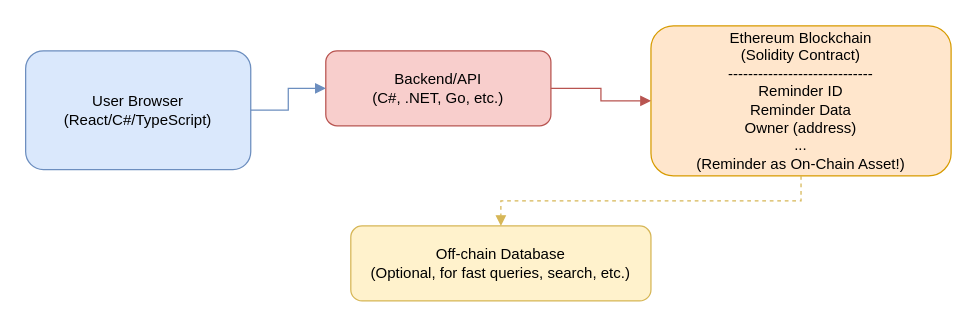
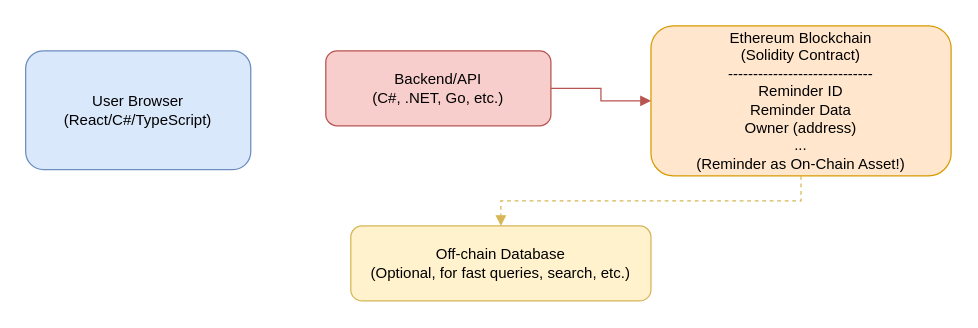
(288, 105) -> none
